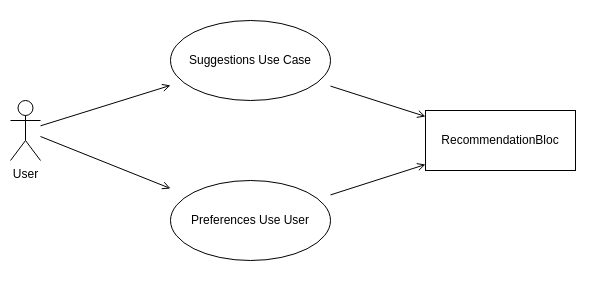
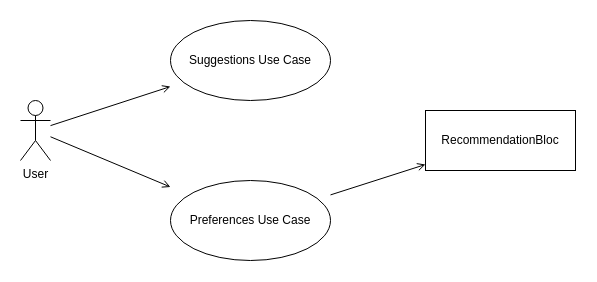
(376, 101) -> none
(26, 131) -> (36, 131)
(251, 221) -> (251, 221)
